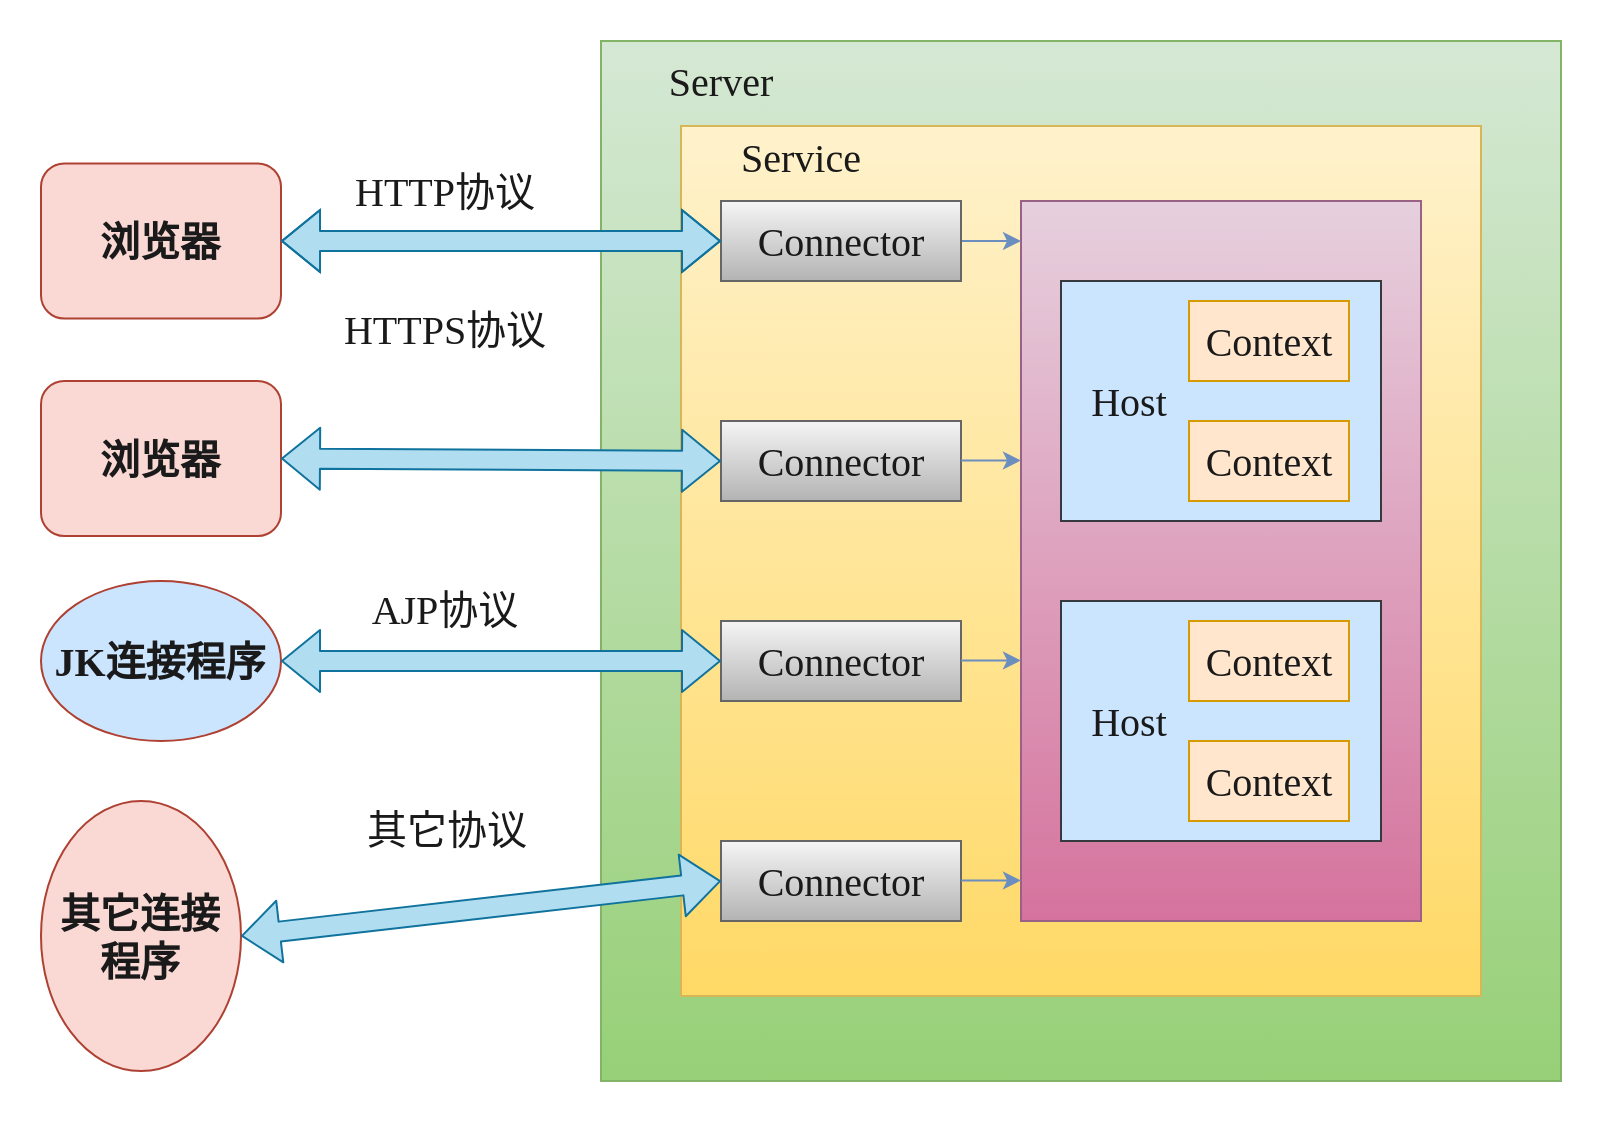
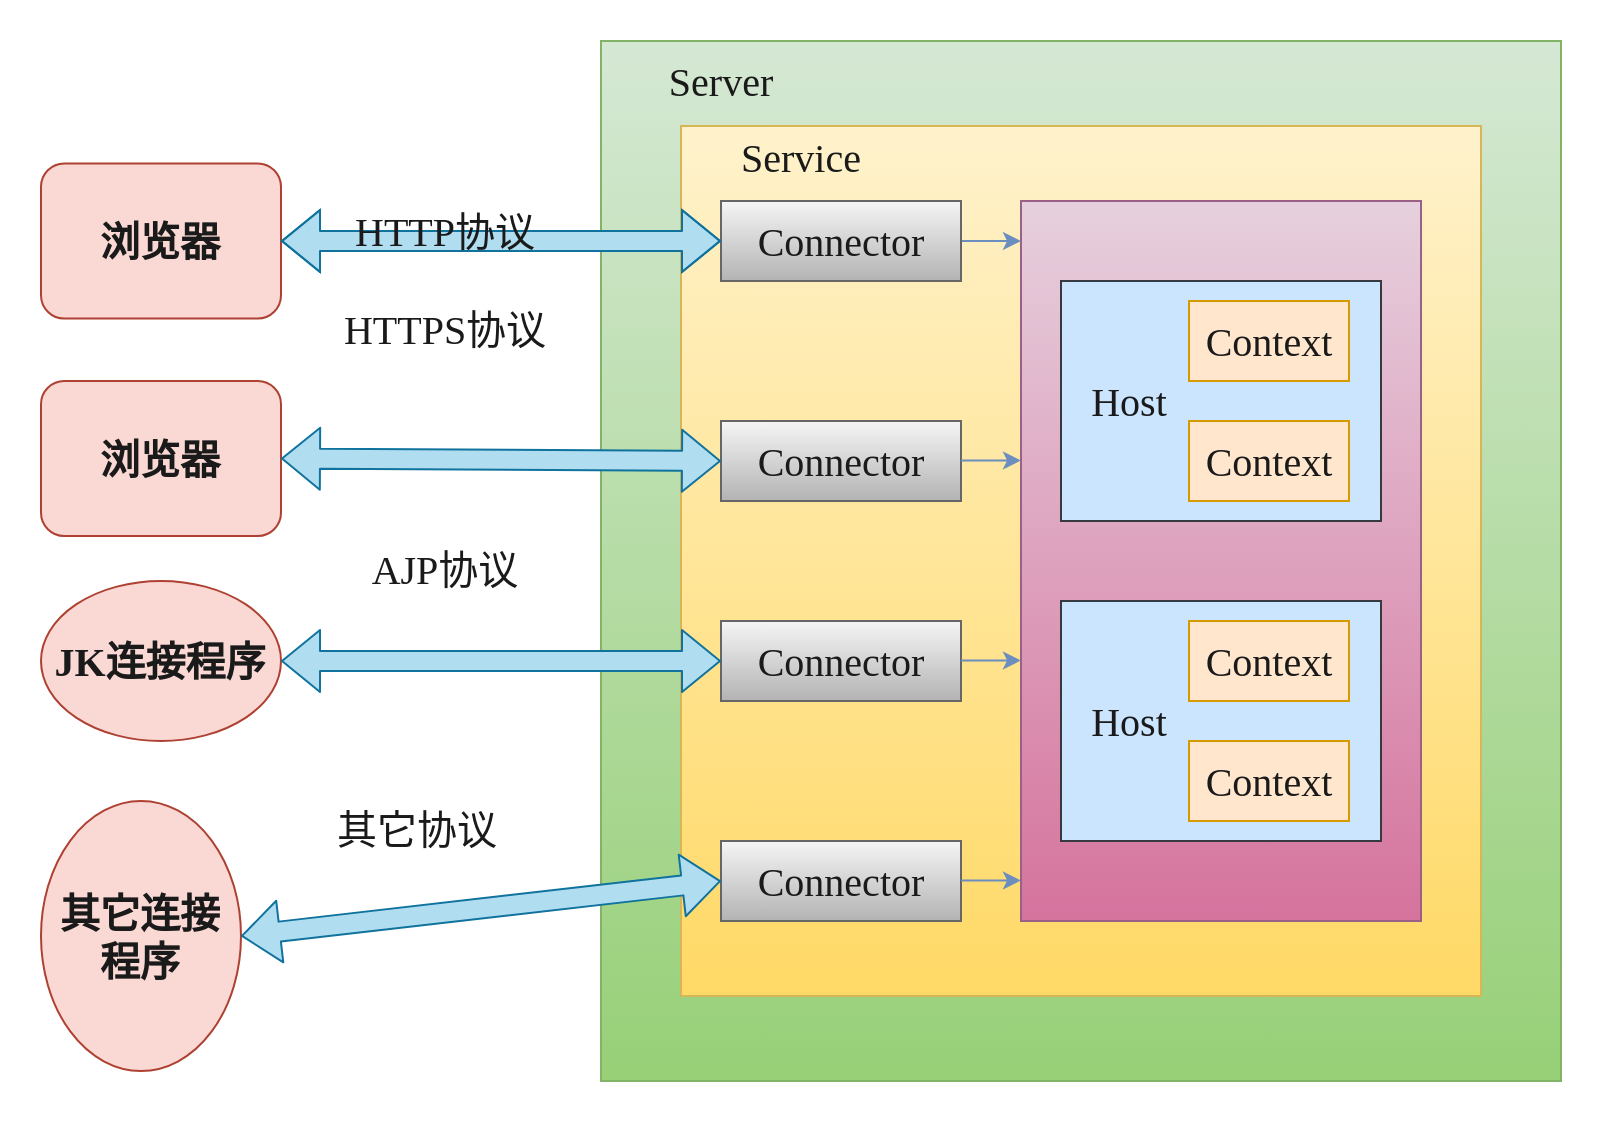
(444, 192) -> (444, 232)
(445, 609) -> (445, 569)
(161, 661) -> (161, 661)
(446, 829) -> (416, 829)
